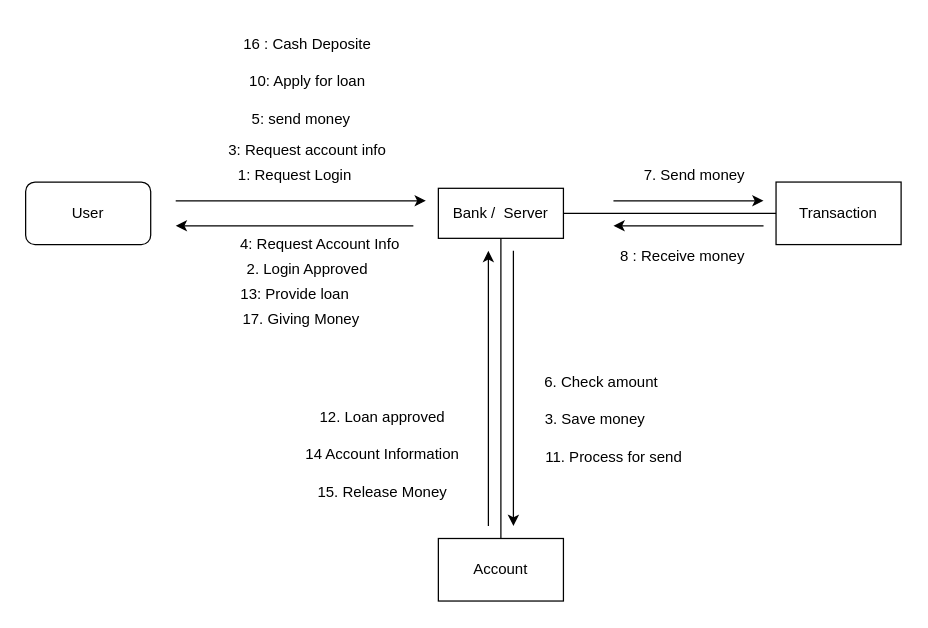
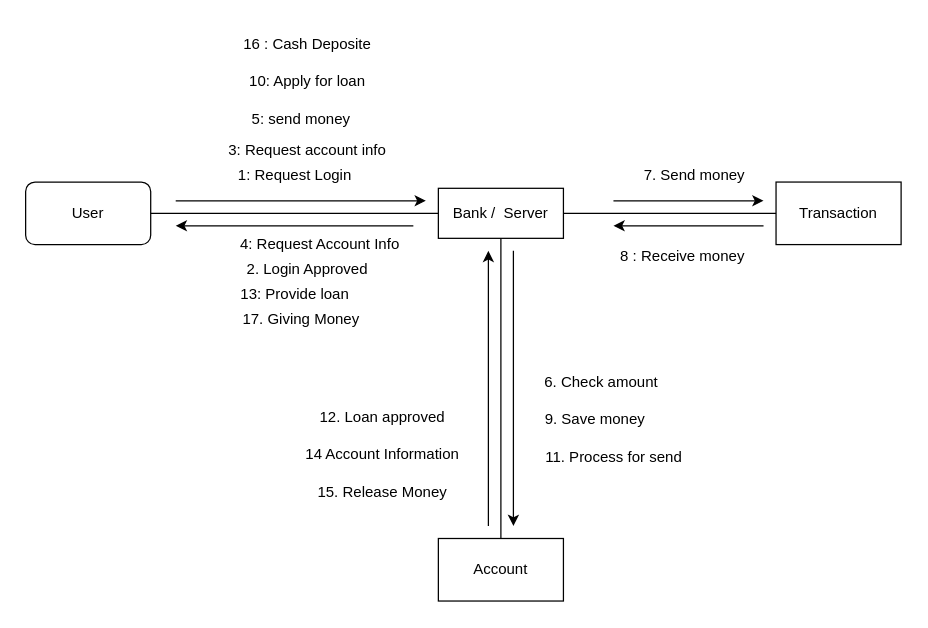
none -> (294, 213)
(595, 419) -> (595, 419)
